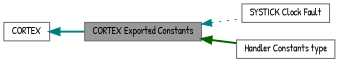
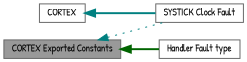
(72, 32) -> (125, 13)
(286, 49) -> (200, 49)
